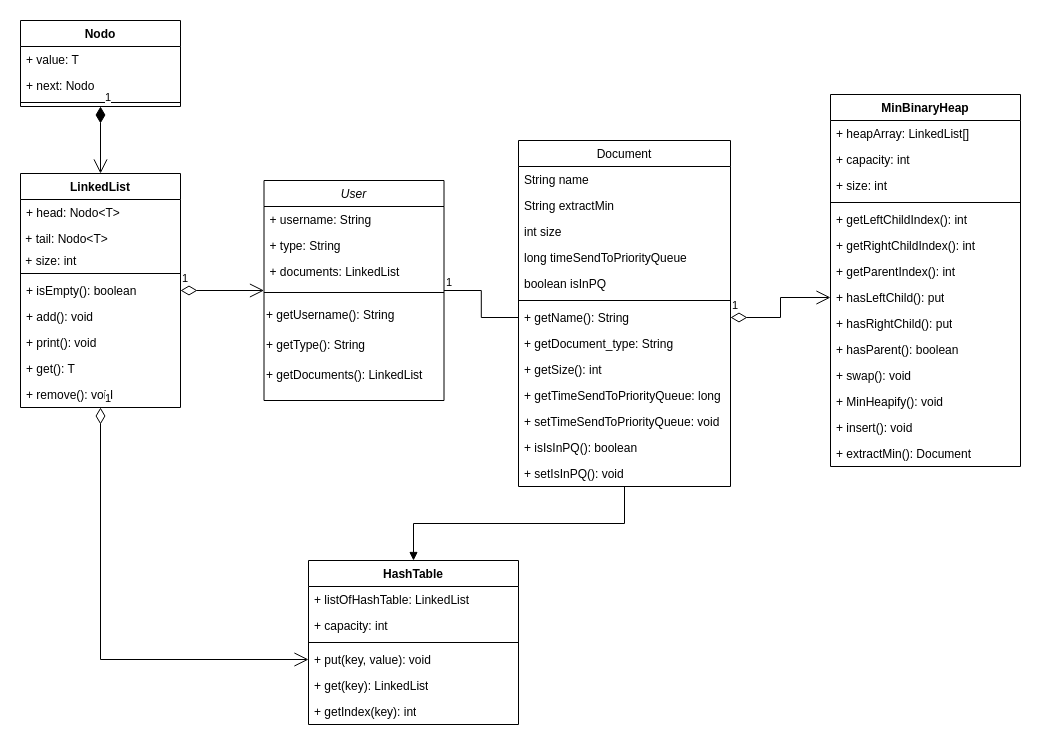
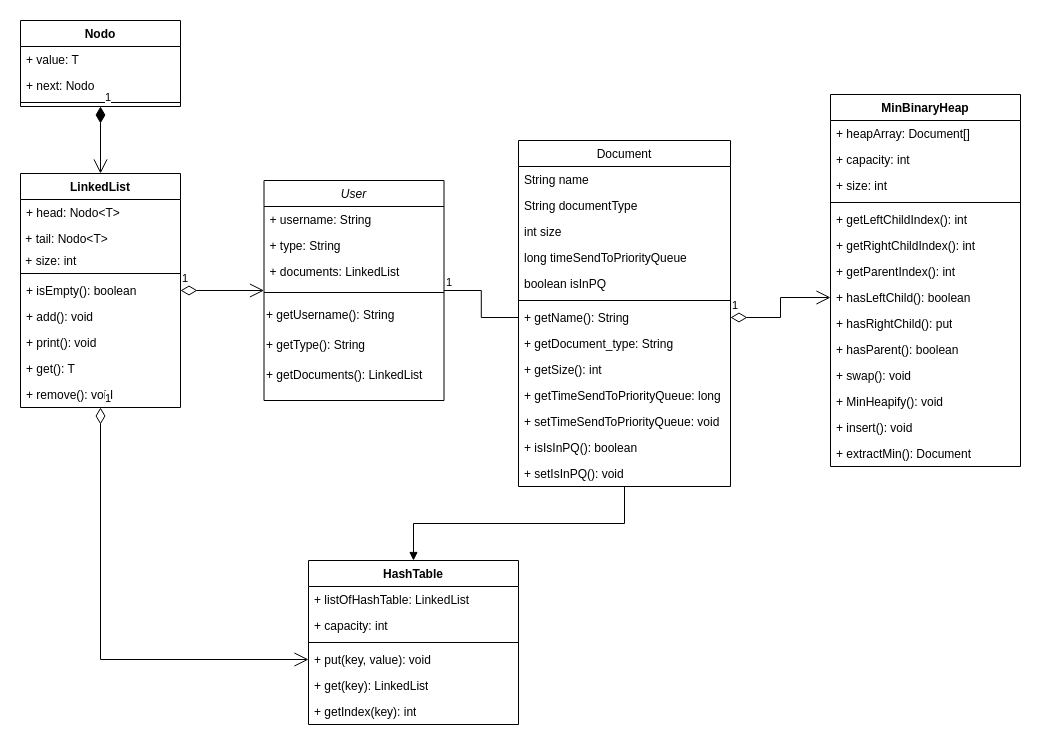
(913, 135) -> (909, 135)
(576, 206) -> (585, 206)
(899, 299) -> (911, 299)
